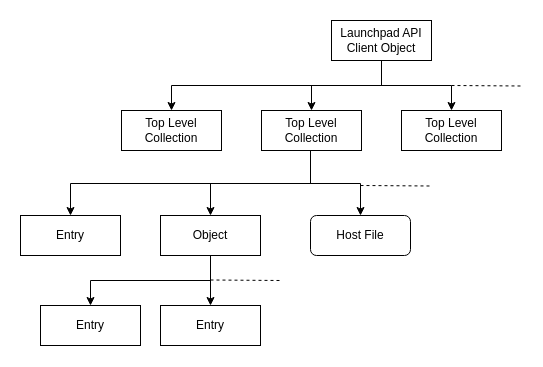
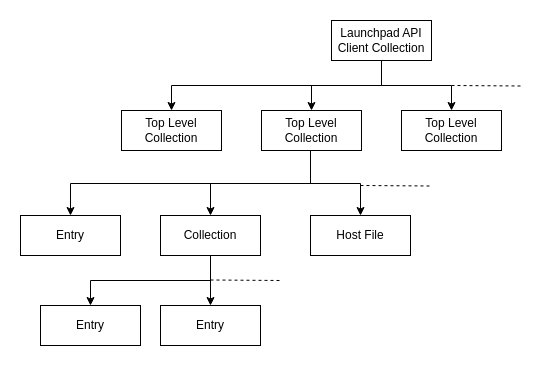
(382, 41) -> (382, 41)
(211, 236) -> (211, 236)
(361, 236) -> (361, 236)
